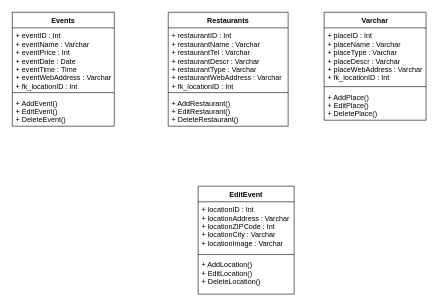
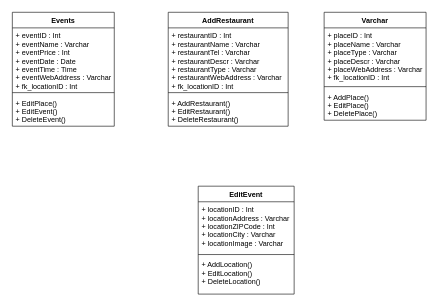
(228, 20) -> (228, 20)
(39, 103) -> (39, 103)
